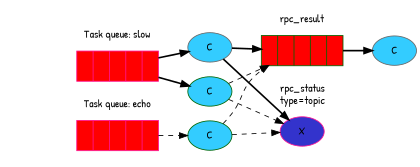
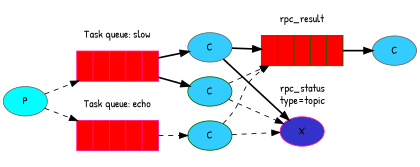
none -> (25, 101)
